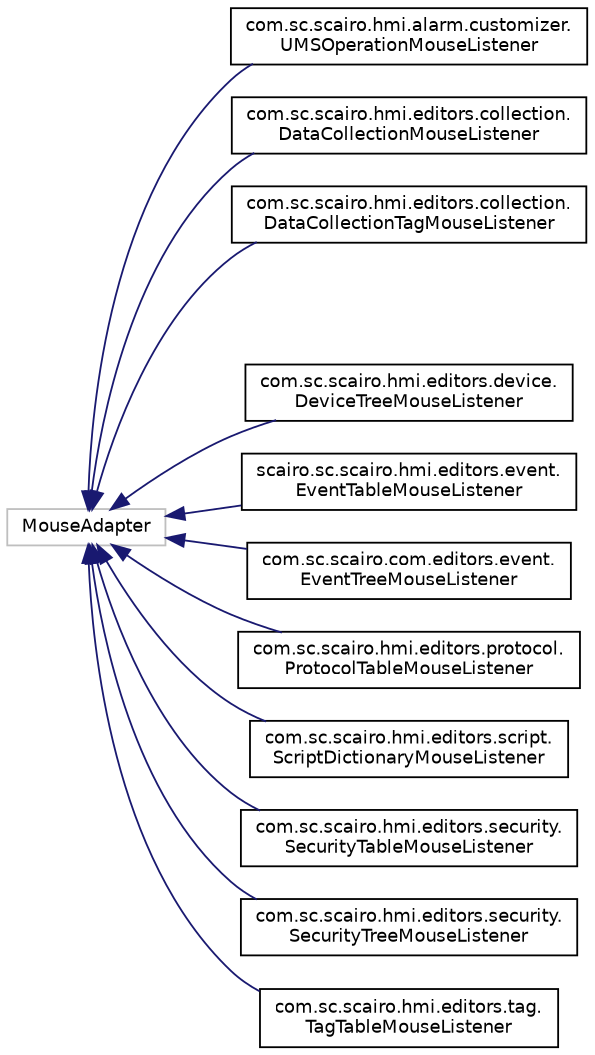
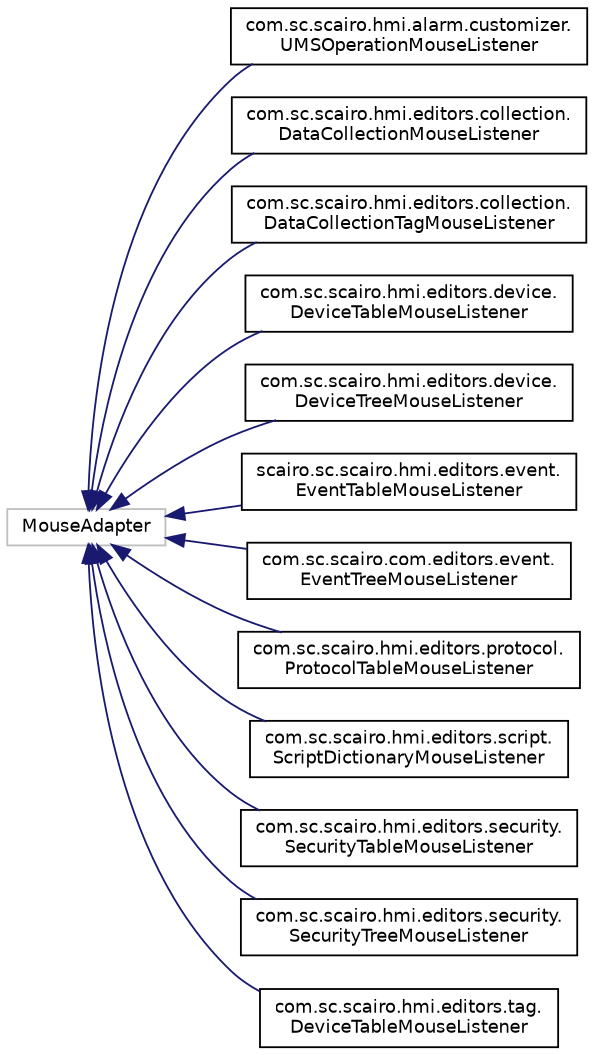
none -> (409, 304)
(409, 1018) -> (409, 1018)
